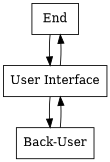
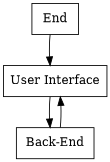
(61, 54) -> none
(55, 143) -> (55, 143)
